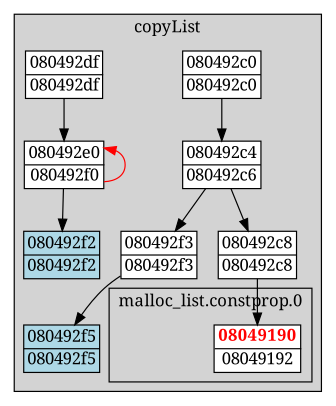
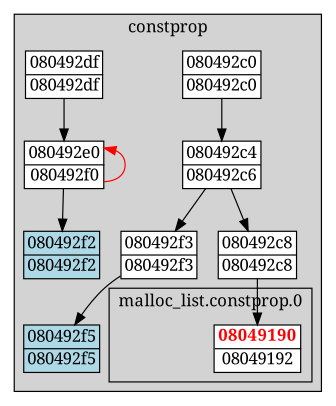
(168, 28) -> (168, 28)
